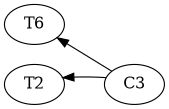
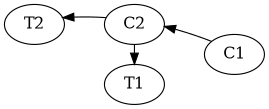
(34, 24) -> (134, 84)
none -> (234, 54)
(134, 84) -> (134, 24)
